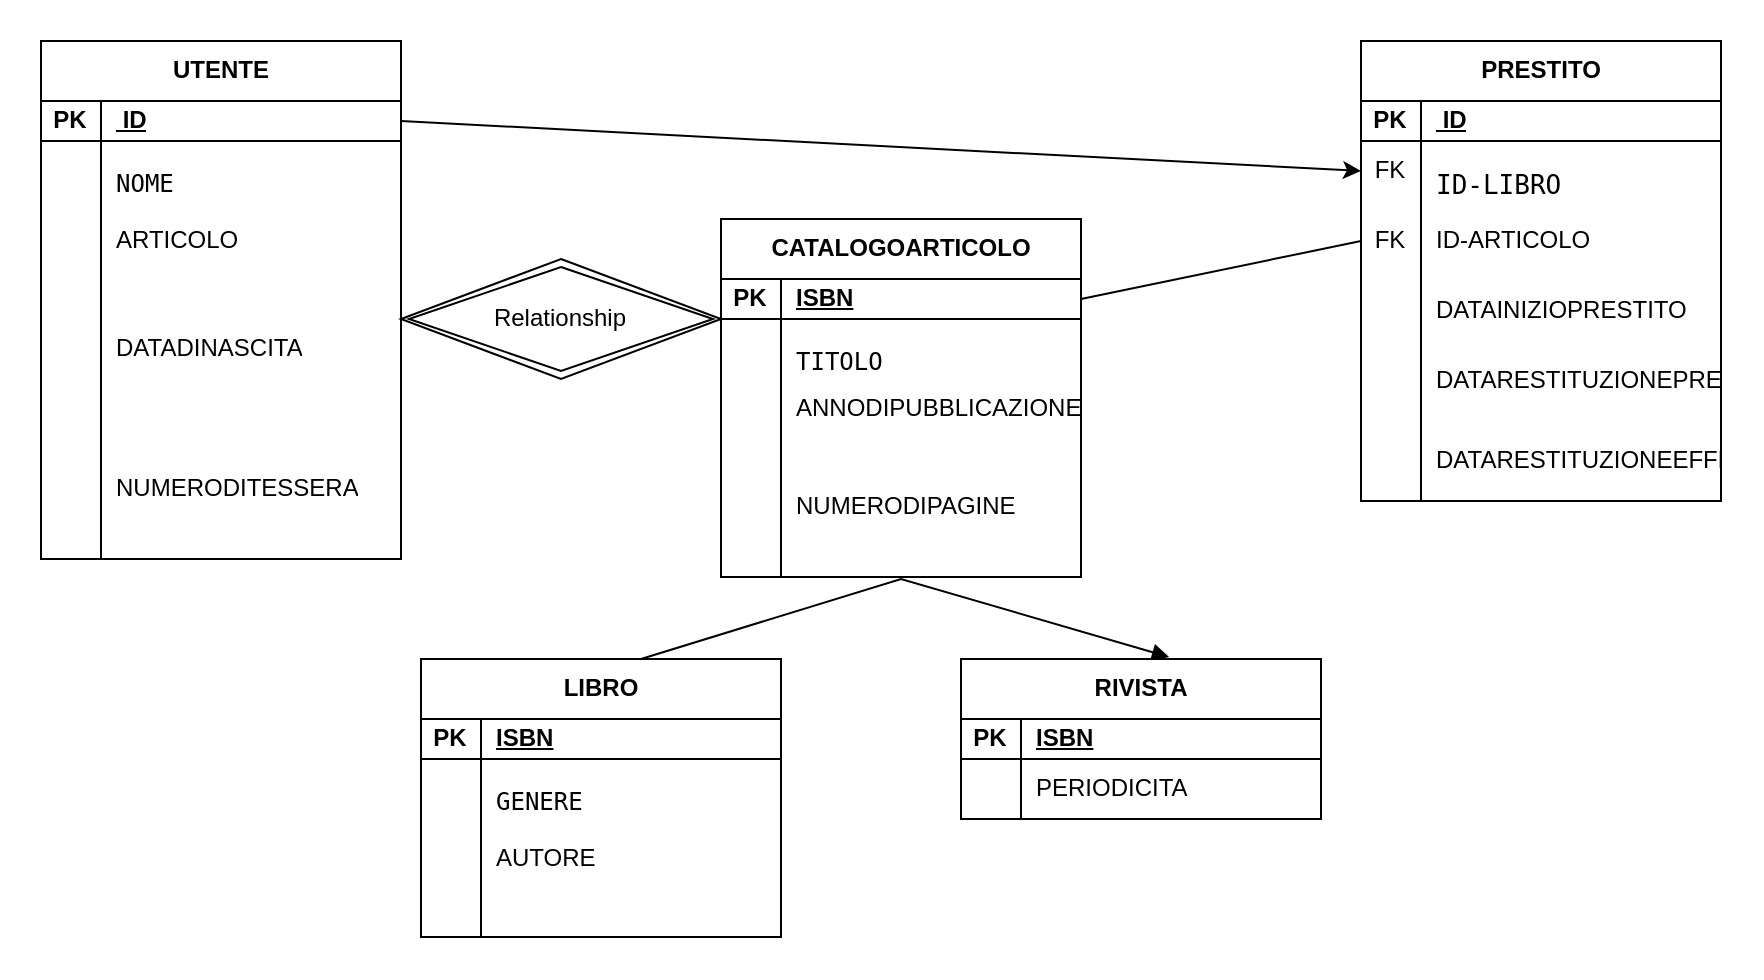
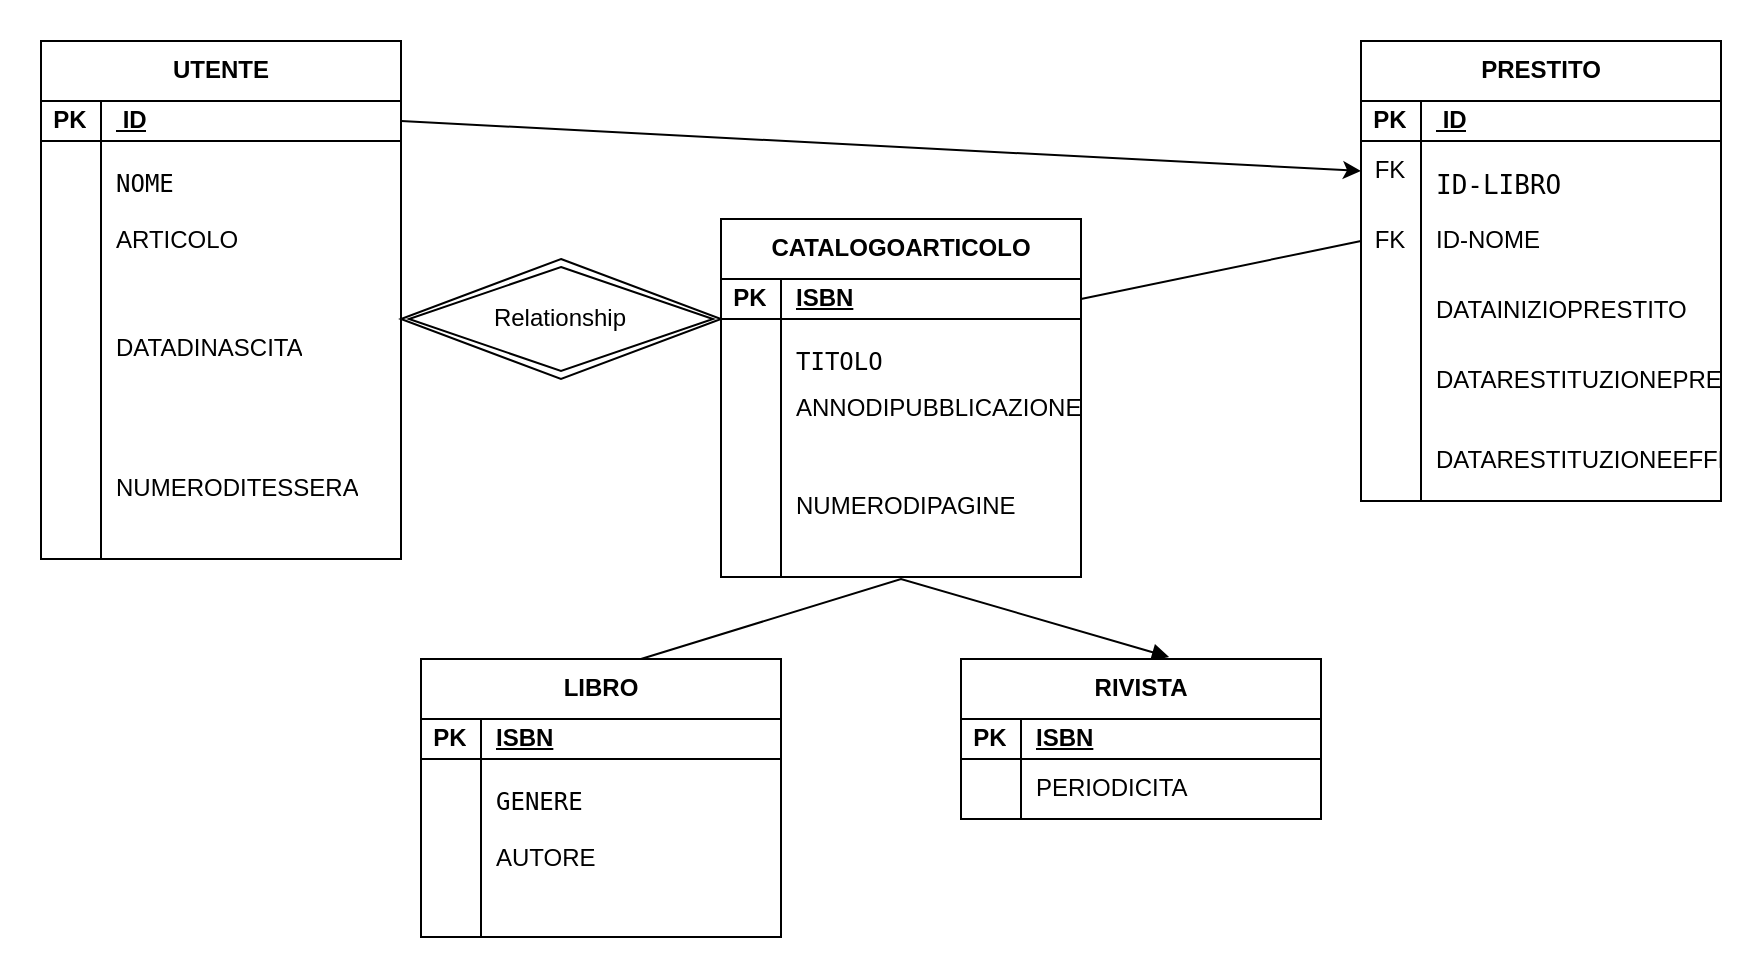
(1511, 241) -> (1484, 241)
